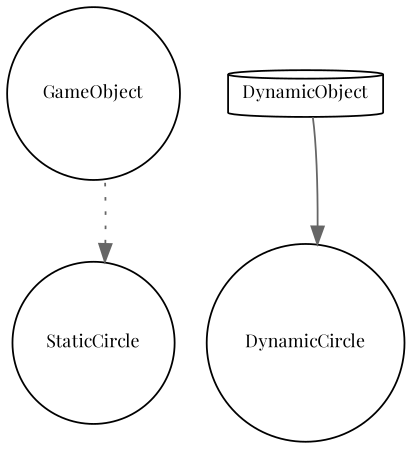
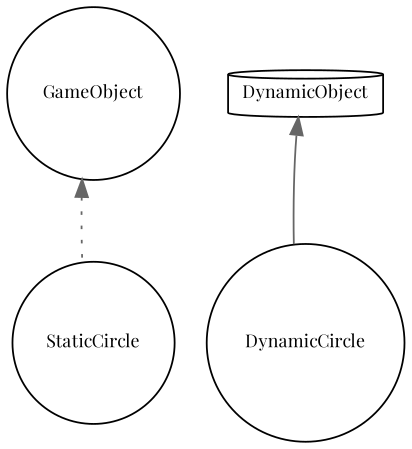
(317, 171) -> (294, 190)
(106, 211) -> (82, 229)
